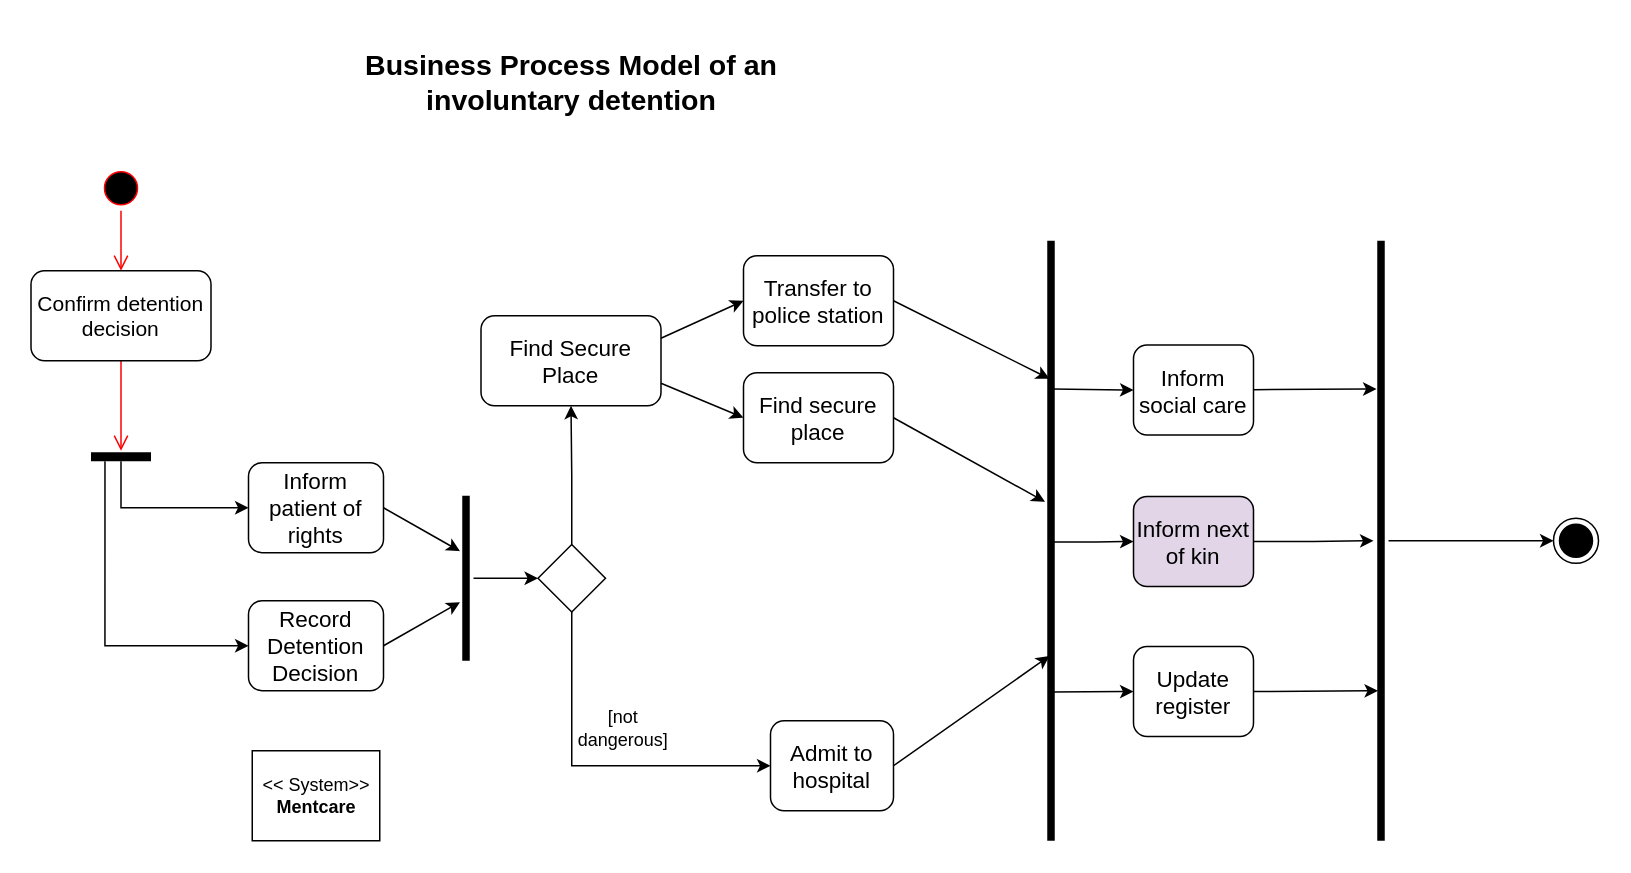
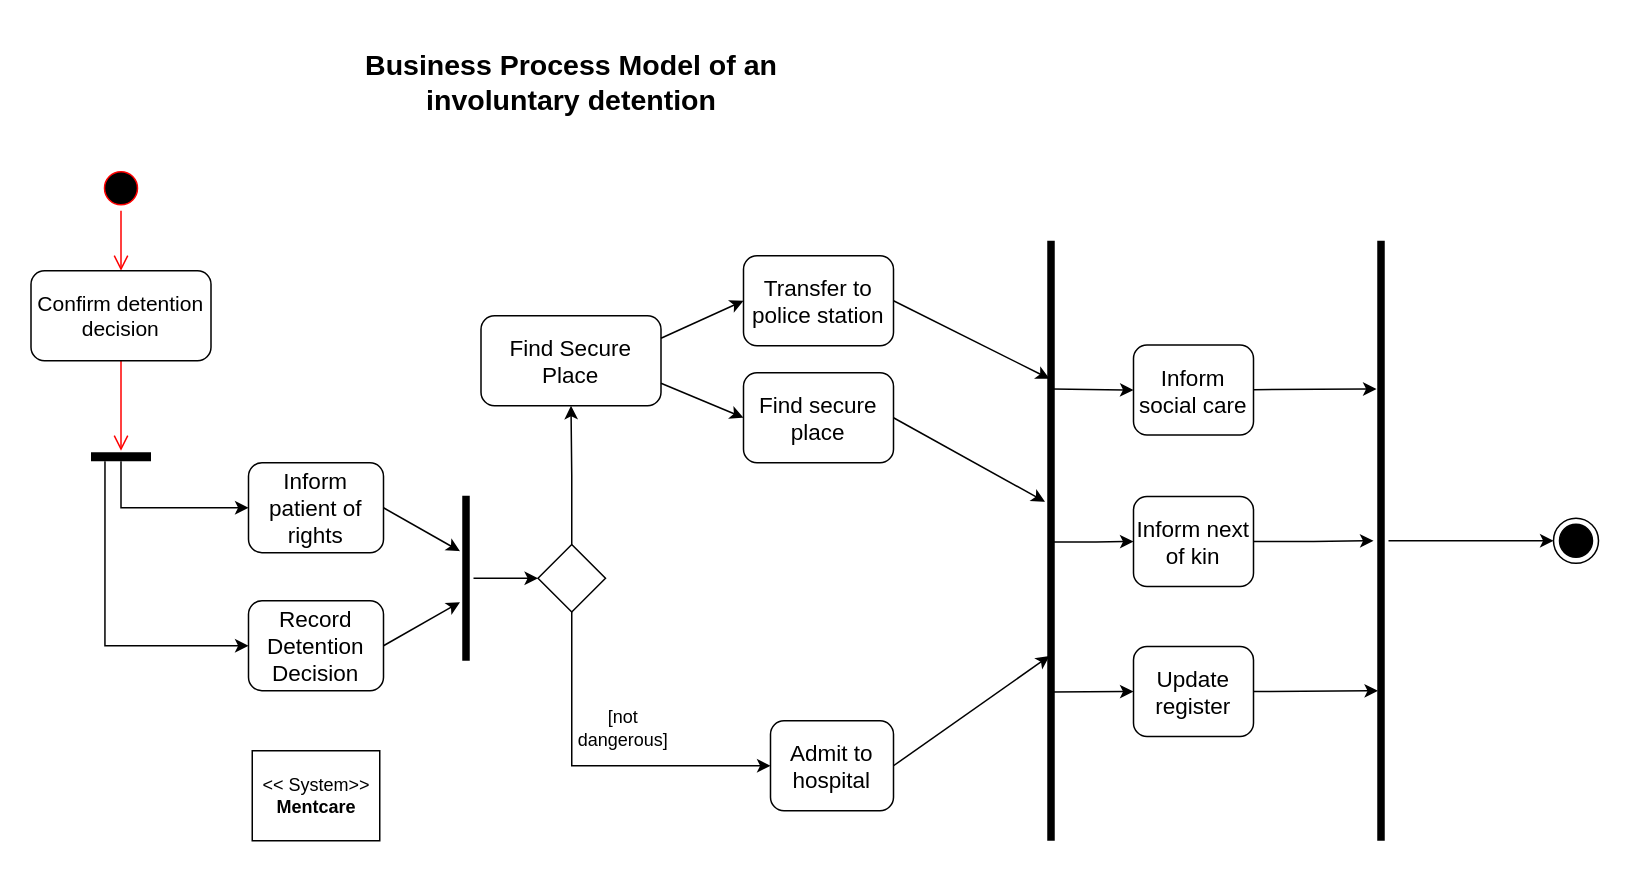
(1193, 542) -> (1193, 542)
